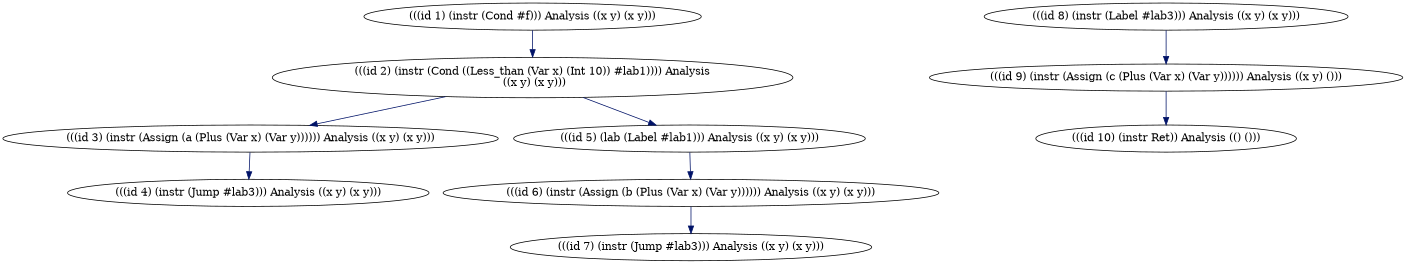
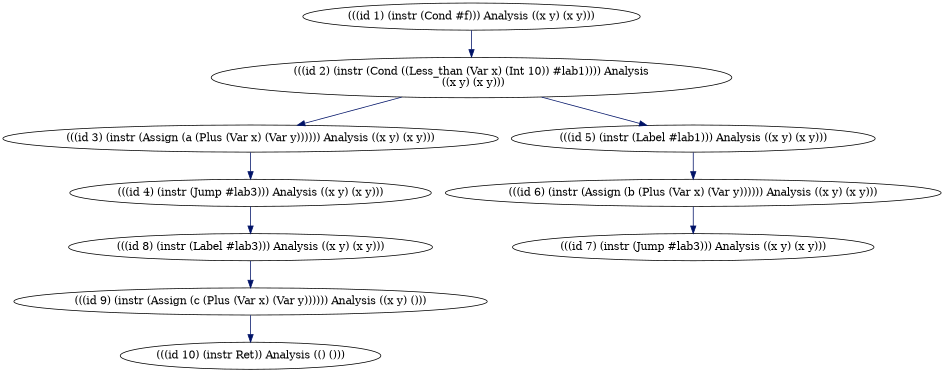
(689, 139) -> (693, 139)
none -> (251, 216)
